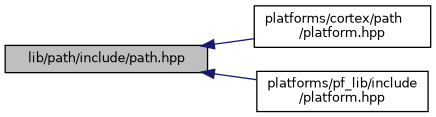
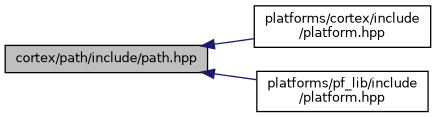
(342, 27) -> (342, 27)
(106, 59) -> (106, 59)
